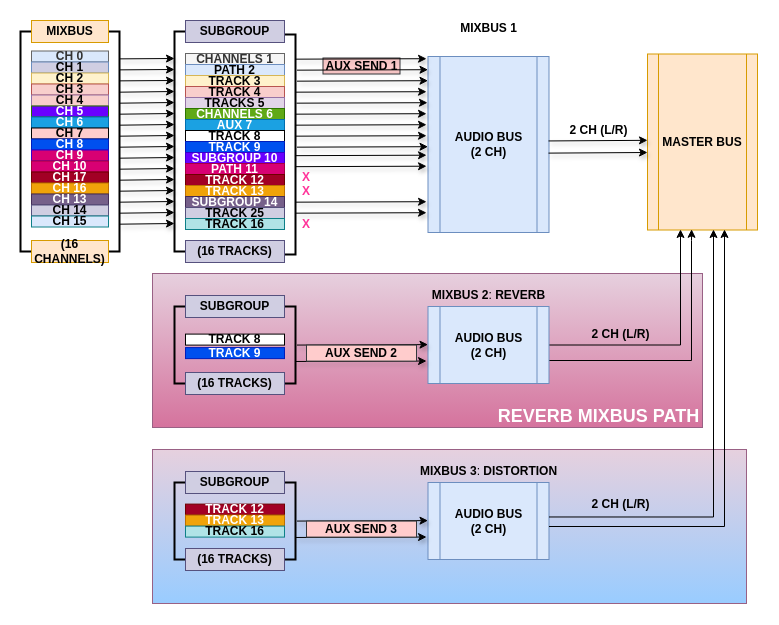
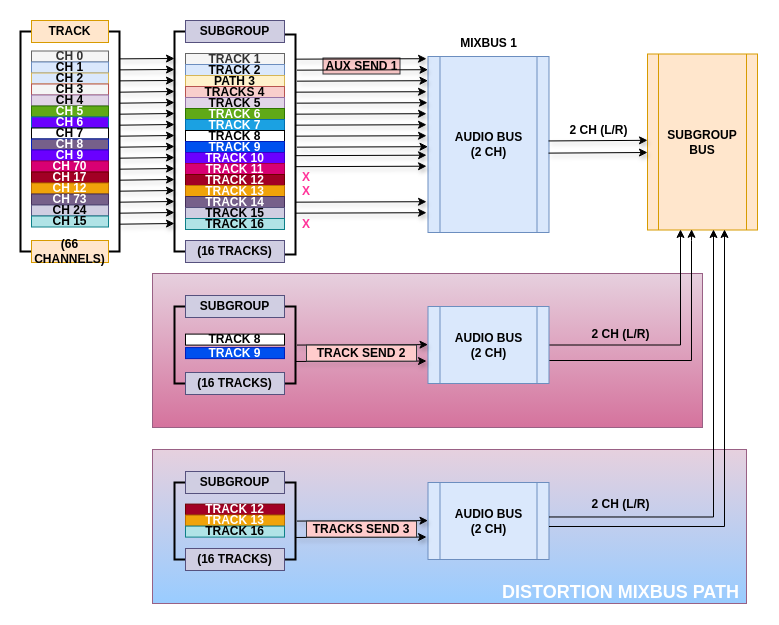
(489, 28) -> (489, 43)
(70, 32) -> (70, 32)
(70, 57) -> (70, 57)
(235, 60) -> (235, 60)
(70, 68) -> (70, 68)
(235, 71) -> (235, 71)
(70, 79) -> (70, 79)
(235, 82) -> (235, 82)
(70, 90) -> (70, 90)
(235, 93) -> (235, 93)
(70, 101) -> (70, 101)
(235, 104) -> (235, 104)
(70, 112) -> (70, 112)
(235, 115) -> (235, 115)
(70, 123) -> (70, 123)
(235, 126) -> (235, 126)
(70, 134) -> (70, 134)
(703, 143) -> (703, 143)
(70, 145) -> (70, 145)
(70, 156) -> (70, 156)
(235, 159) -> (235, 159)
(70, 167) -> (70, 167)
(235, 170) -> (235, 170)
(70, 189) -> (70, 189)
(70, 200) -> (70, 200)
(235, 203) -> (235, 203)
(70, 211) -> (70, 211)
(235, 214) -> (235, 214)
(70, 222) -> (70, 222)
(70, 252) -> (70, 252)
(489, 296) -> none
(362, 354) -> (362, 354)
(598, 417) -> none
(489, 472) -> none
(362, 530) -> (362, 530)
none -> (620, 593)
